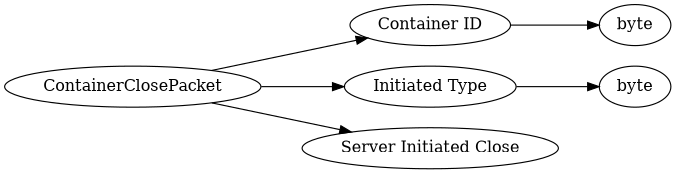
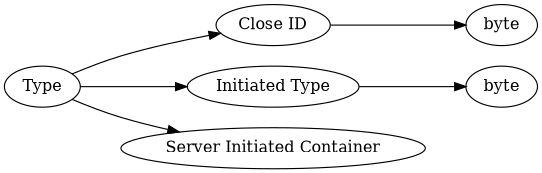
(430, 25) -> (273, 25)
(133, 87) -> (42, 87)
(430, 148) -> (273, 148)
